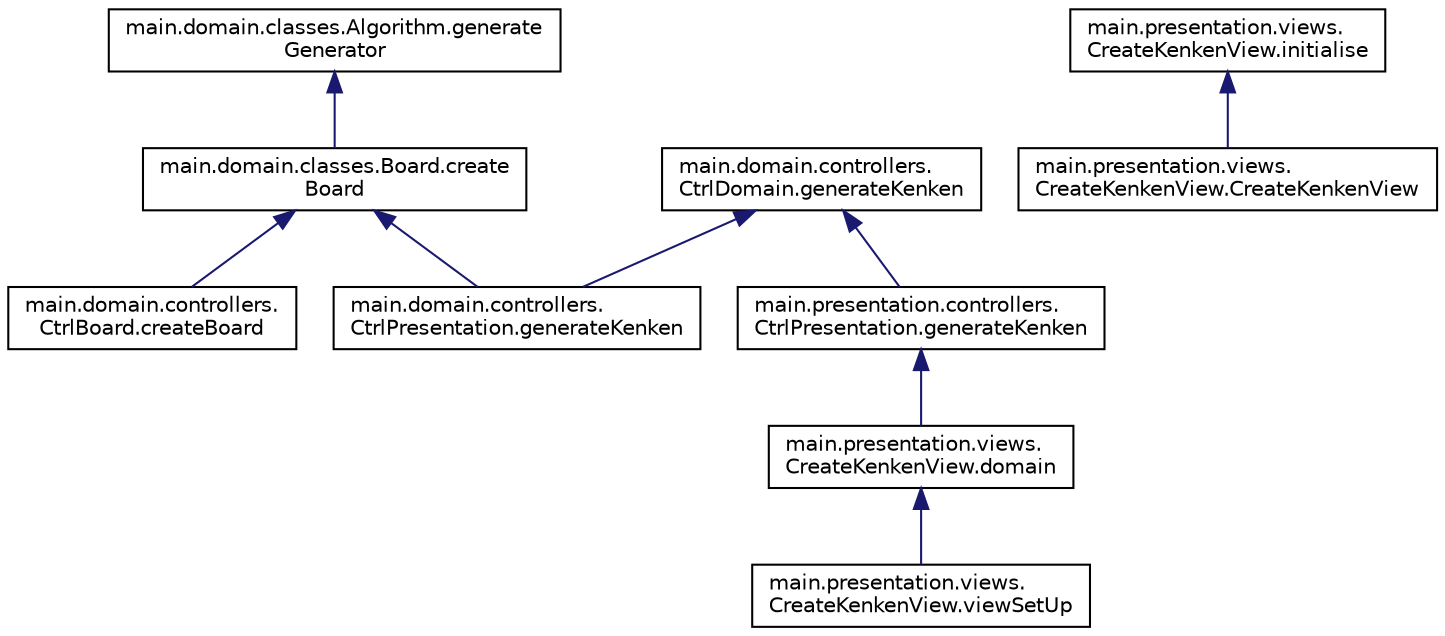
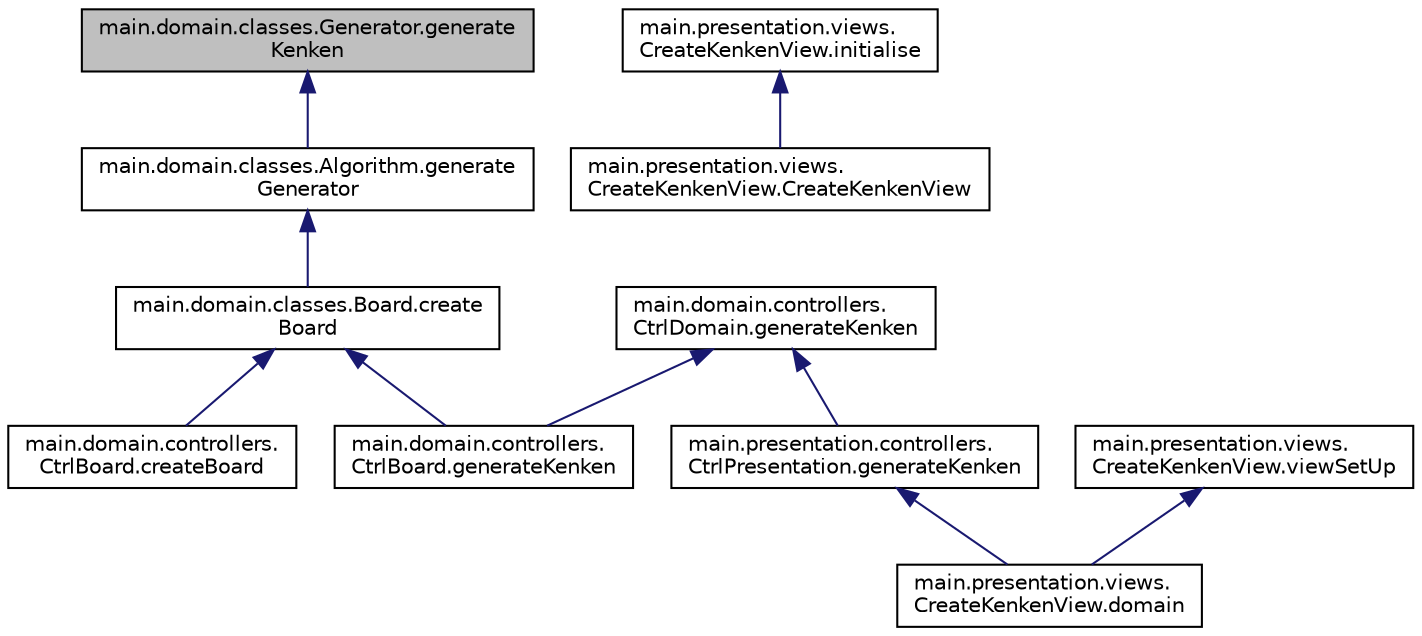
none -> (308, 40)
(517, 318) -> (484, 457)
(921, 537) -> (1138, 533)
